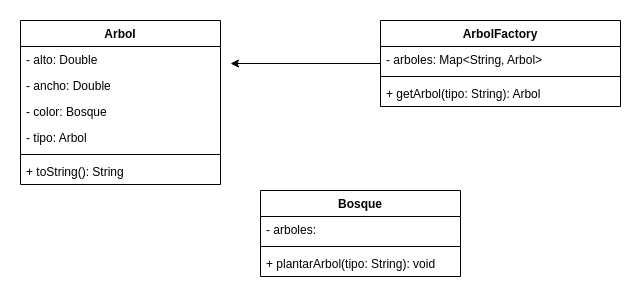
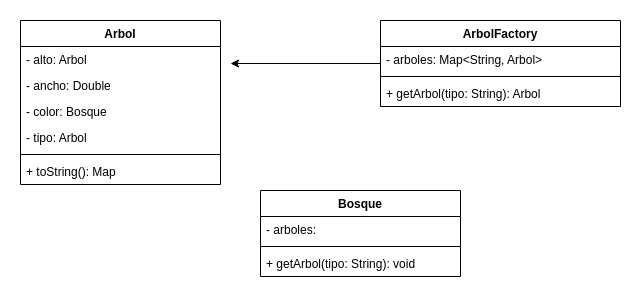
(65, 60) -> (62, 60)
(85, 172) -> (77, 172)
(365, 264) -> (353, 264)
